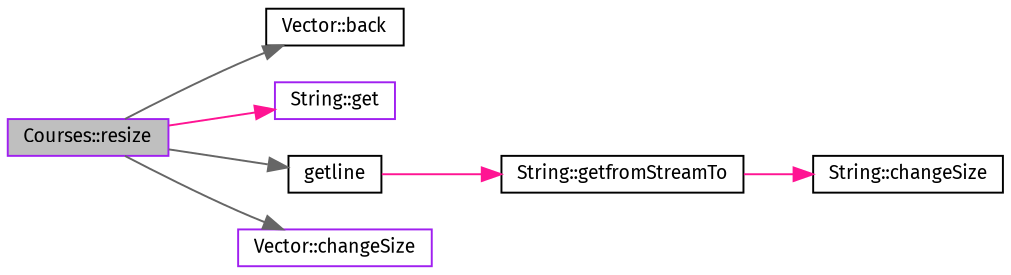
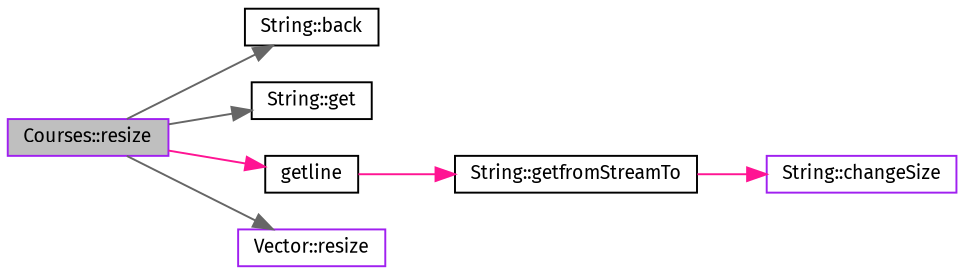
(335, 27) -> (312, 27)
(335, 101) -> (312, 101)
(212, 119) -> (201, 119)
(218, 157) -> (207, 157)
(908, 174) -> (862, 174)
(335, 248) -> (312, 248)
